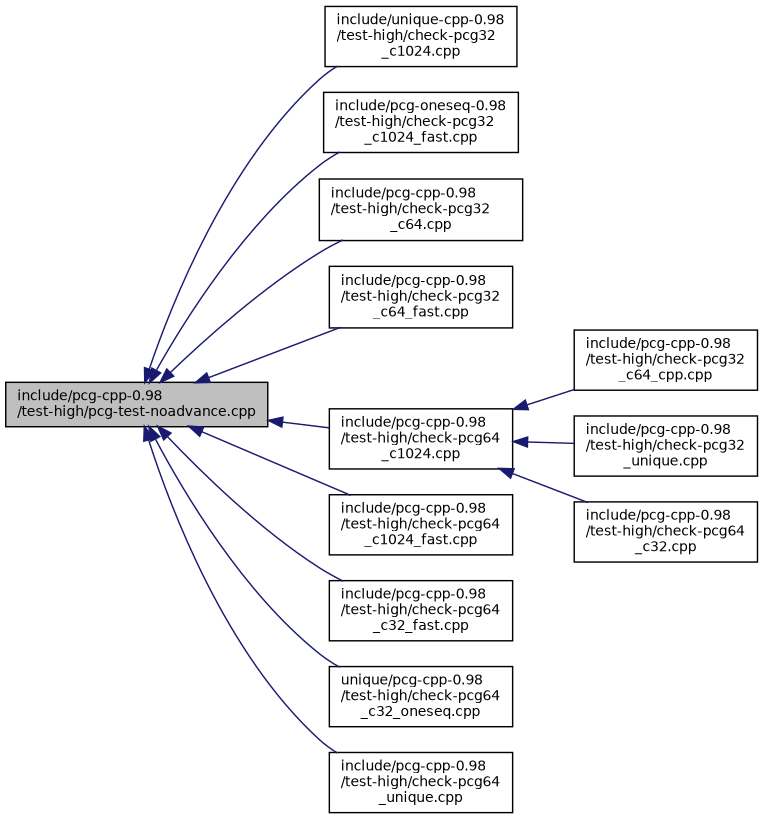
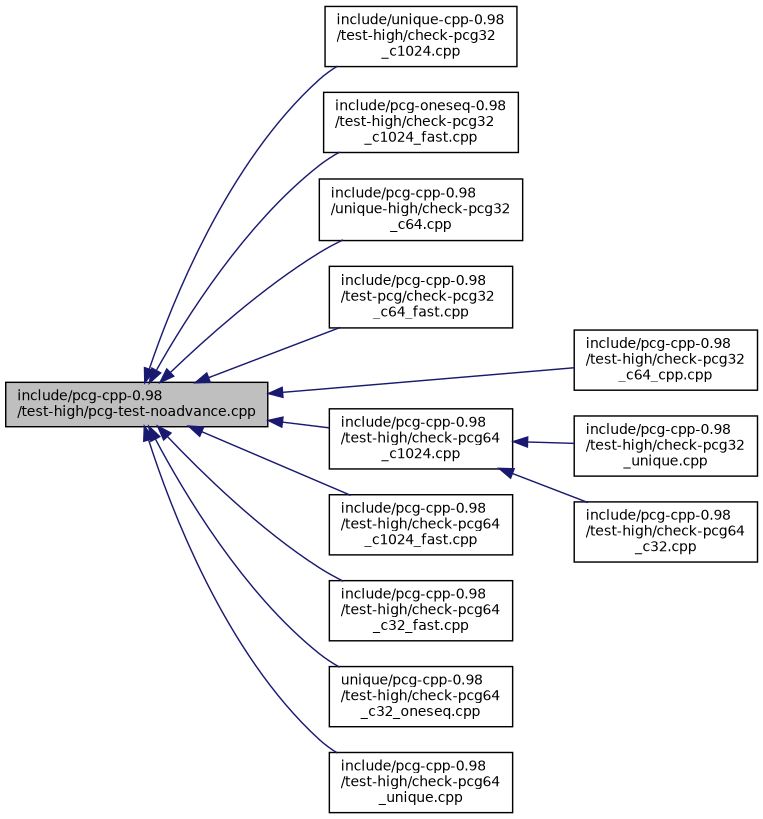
(421, 210) -> (421, 210)
(421, 297) -> (421, 297)
(550, 397) -> (429, 380)
